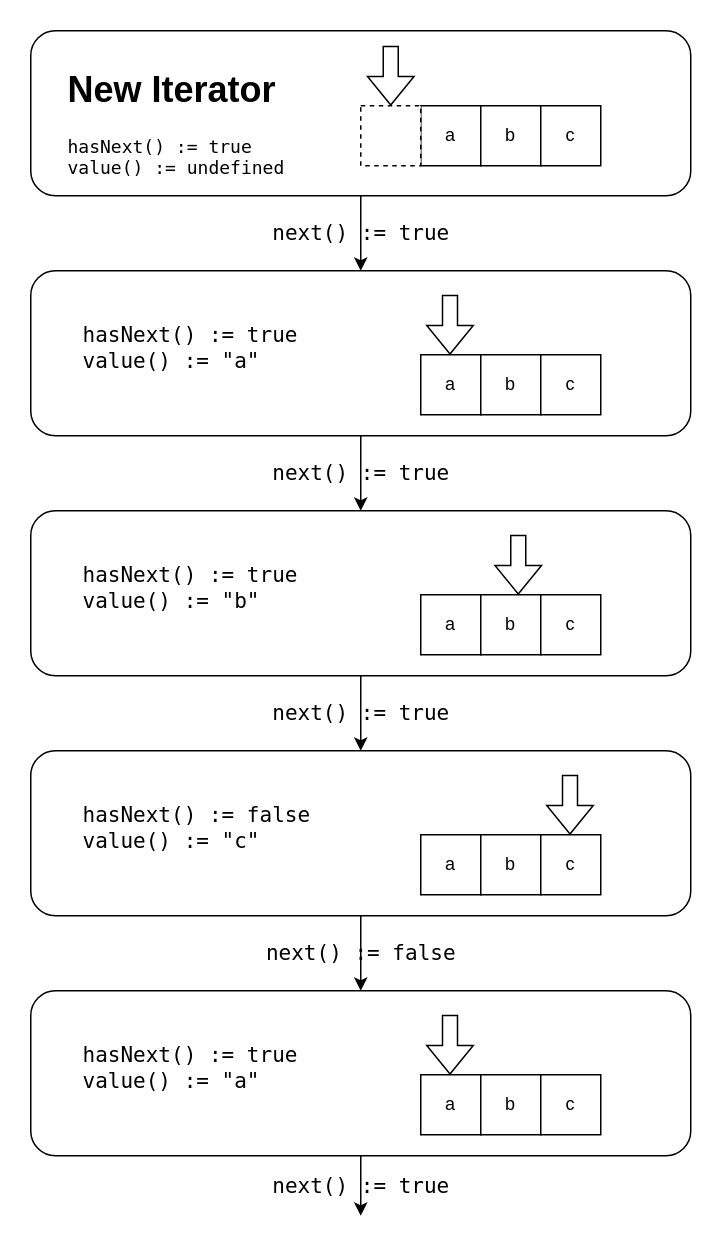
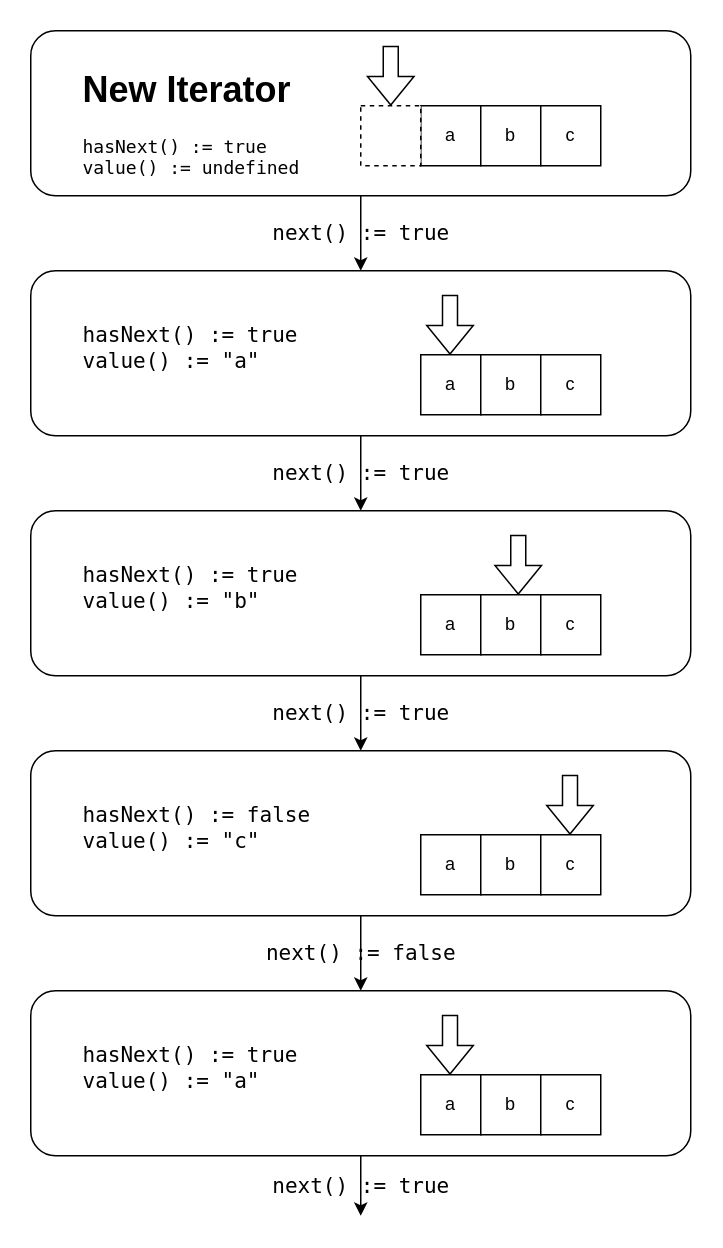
(203, 121) -> (218, 121)
